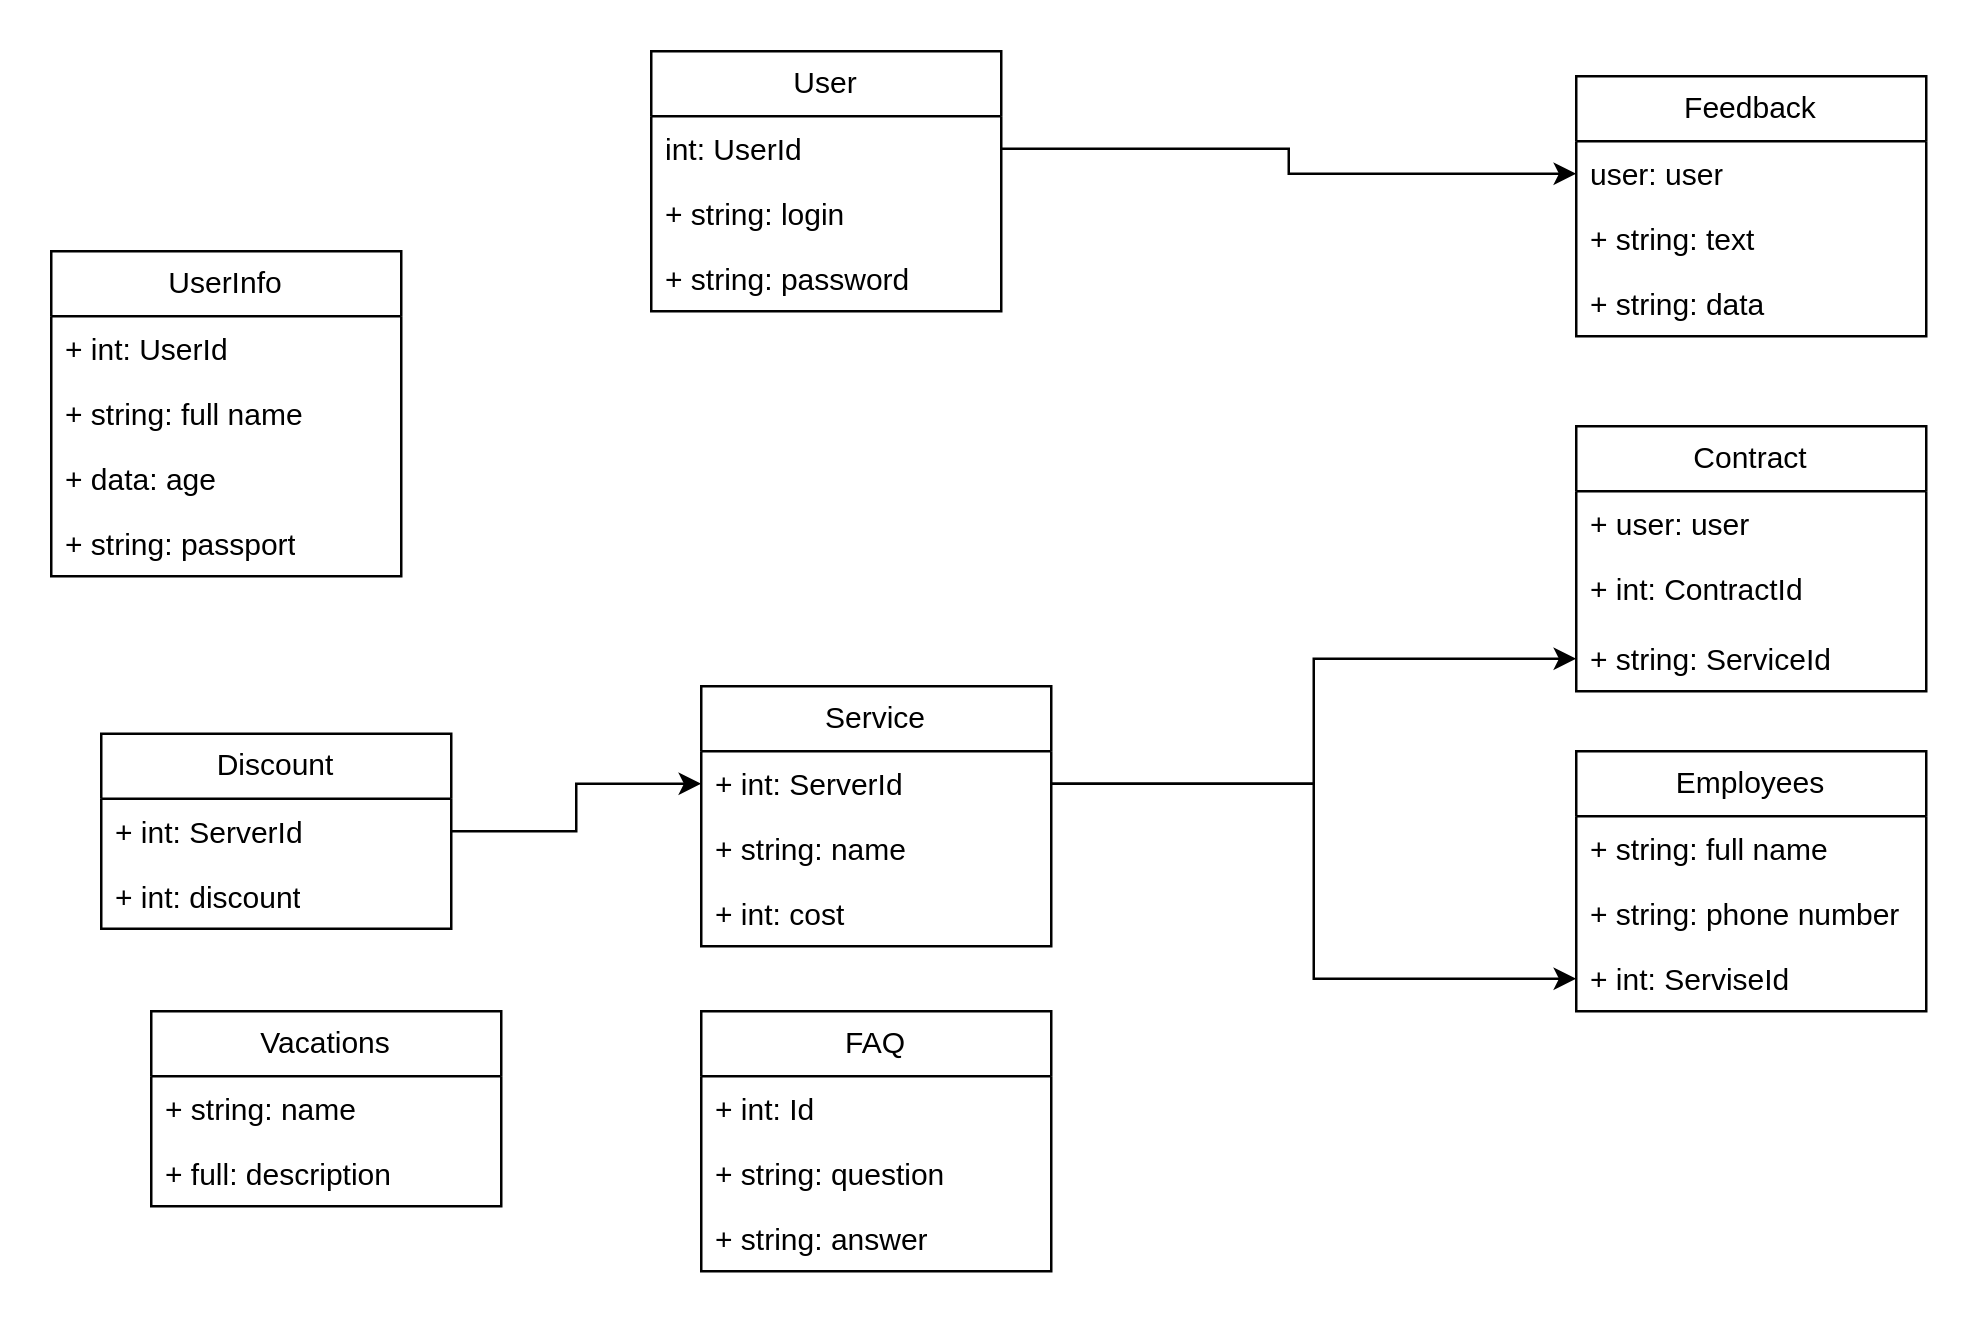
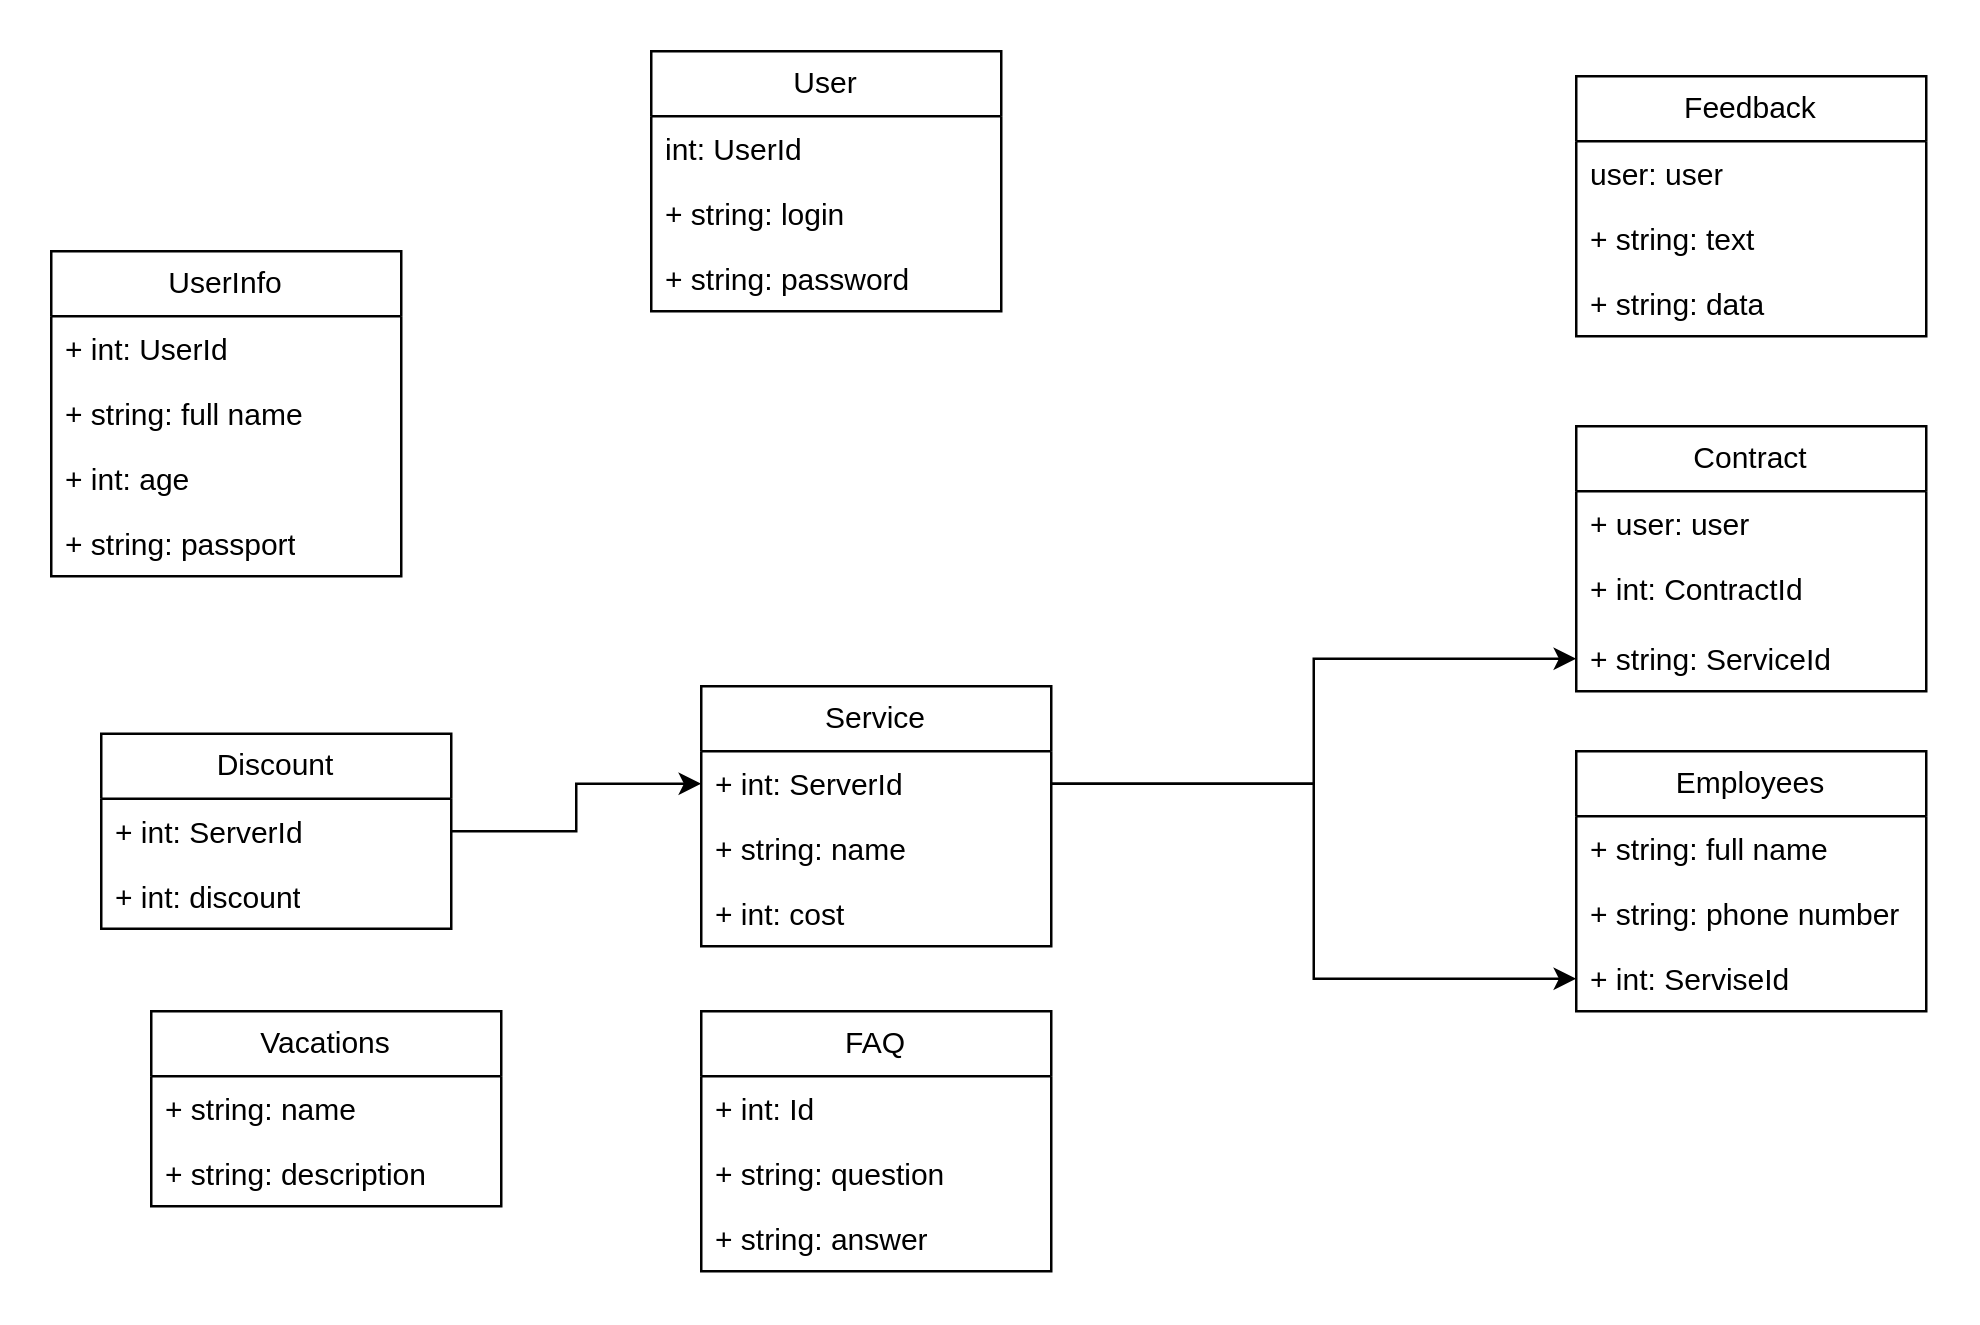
(1289, 153) -> none
(147, 482) -> (135, 482)
(299, 1177) -> (319, 1177)
